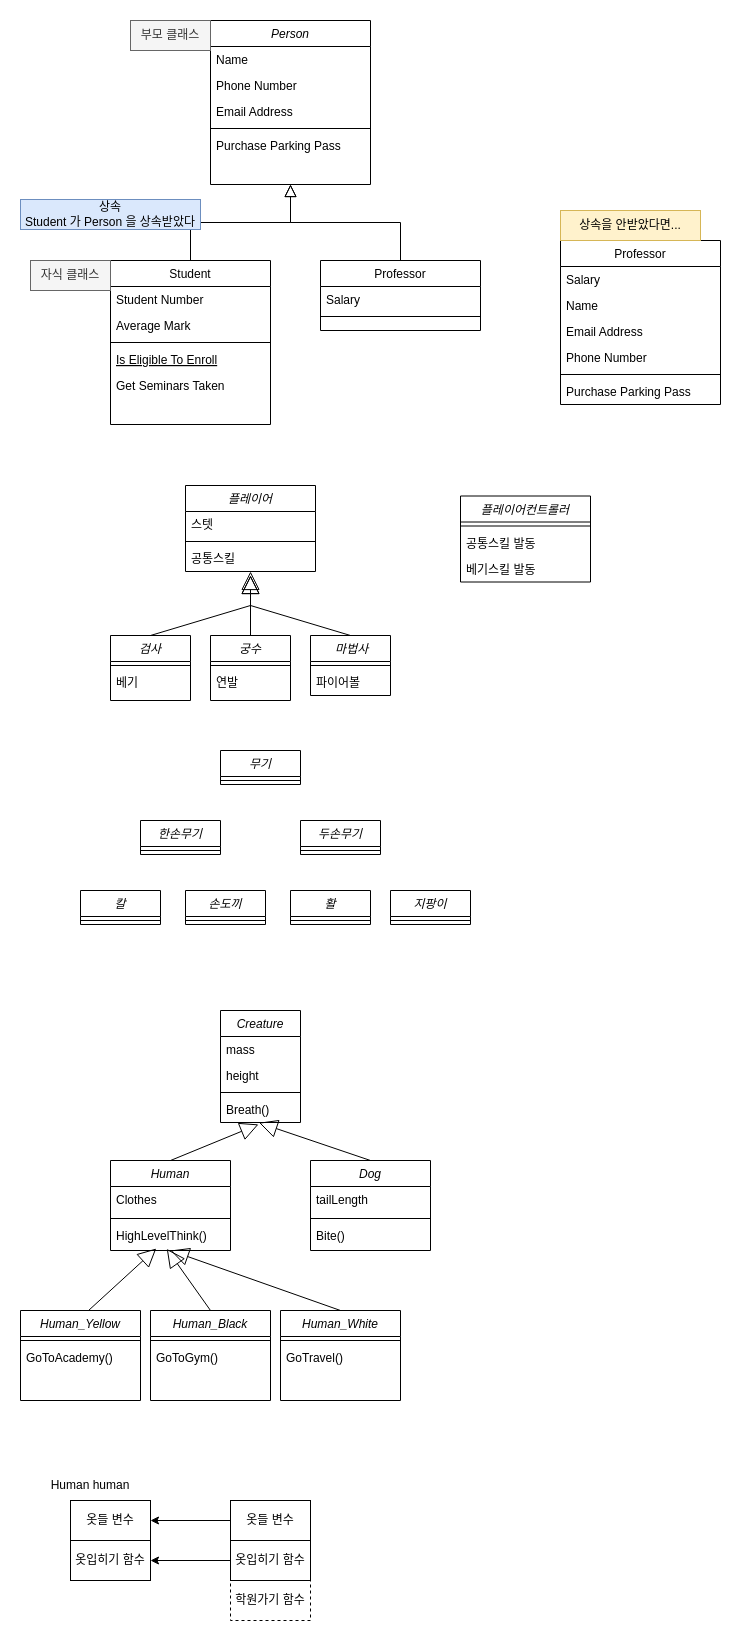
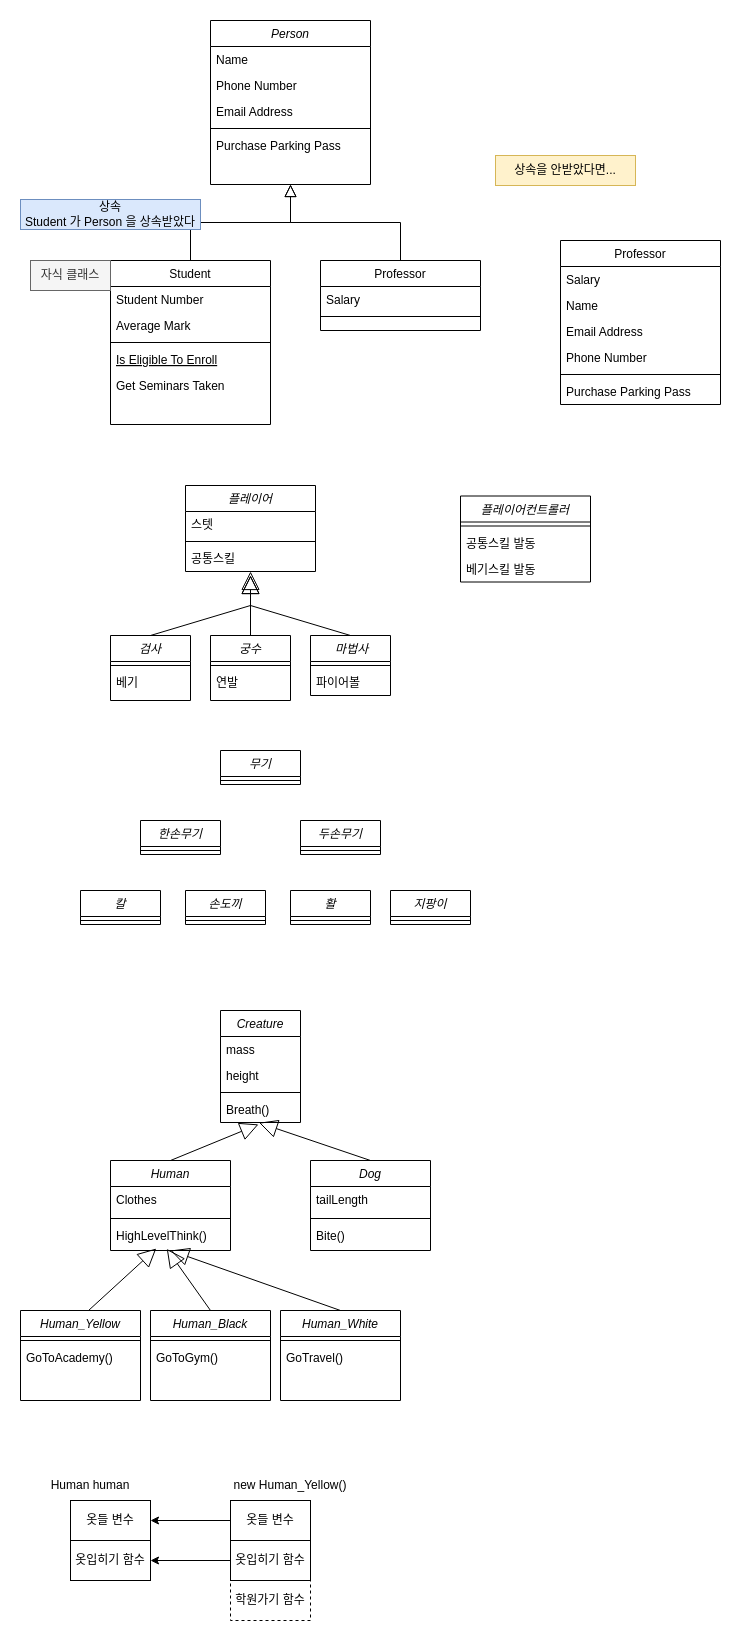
(171, 36) -> none
(631, 226) -> (566, 171)
none -> (291, 1486)
